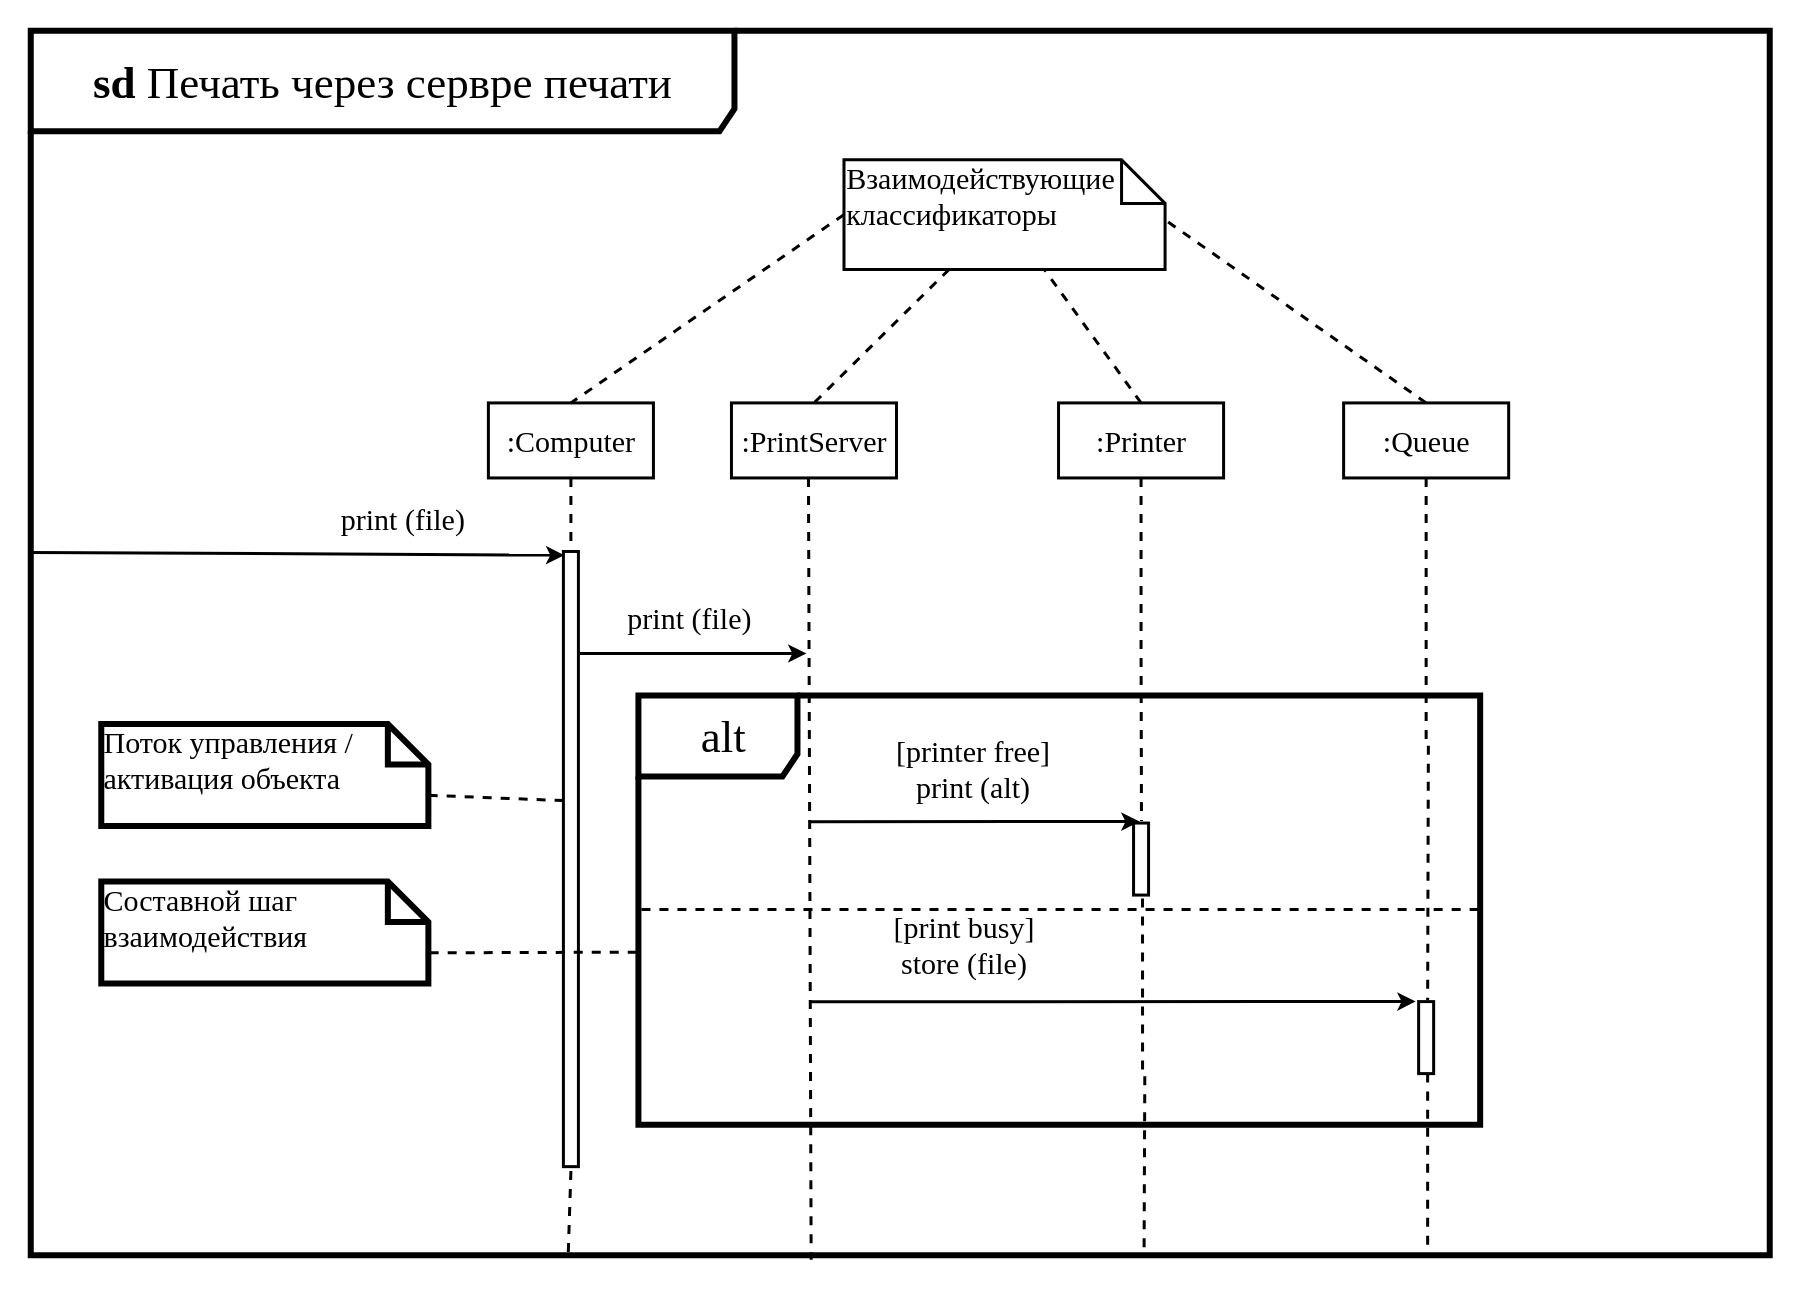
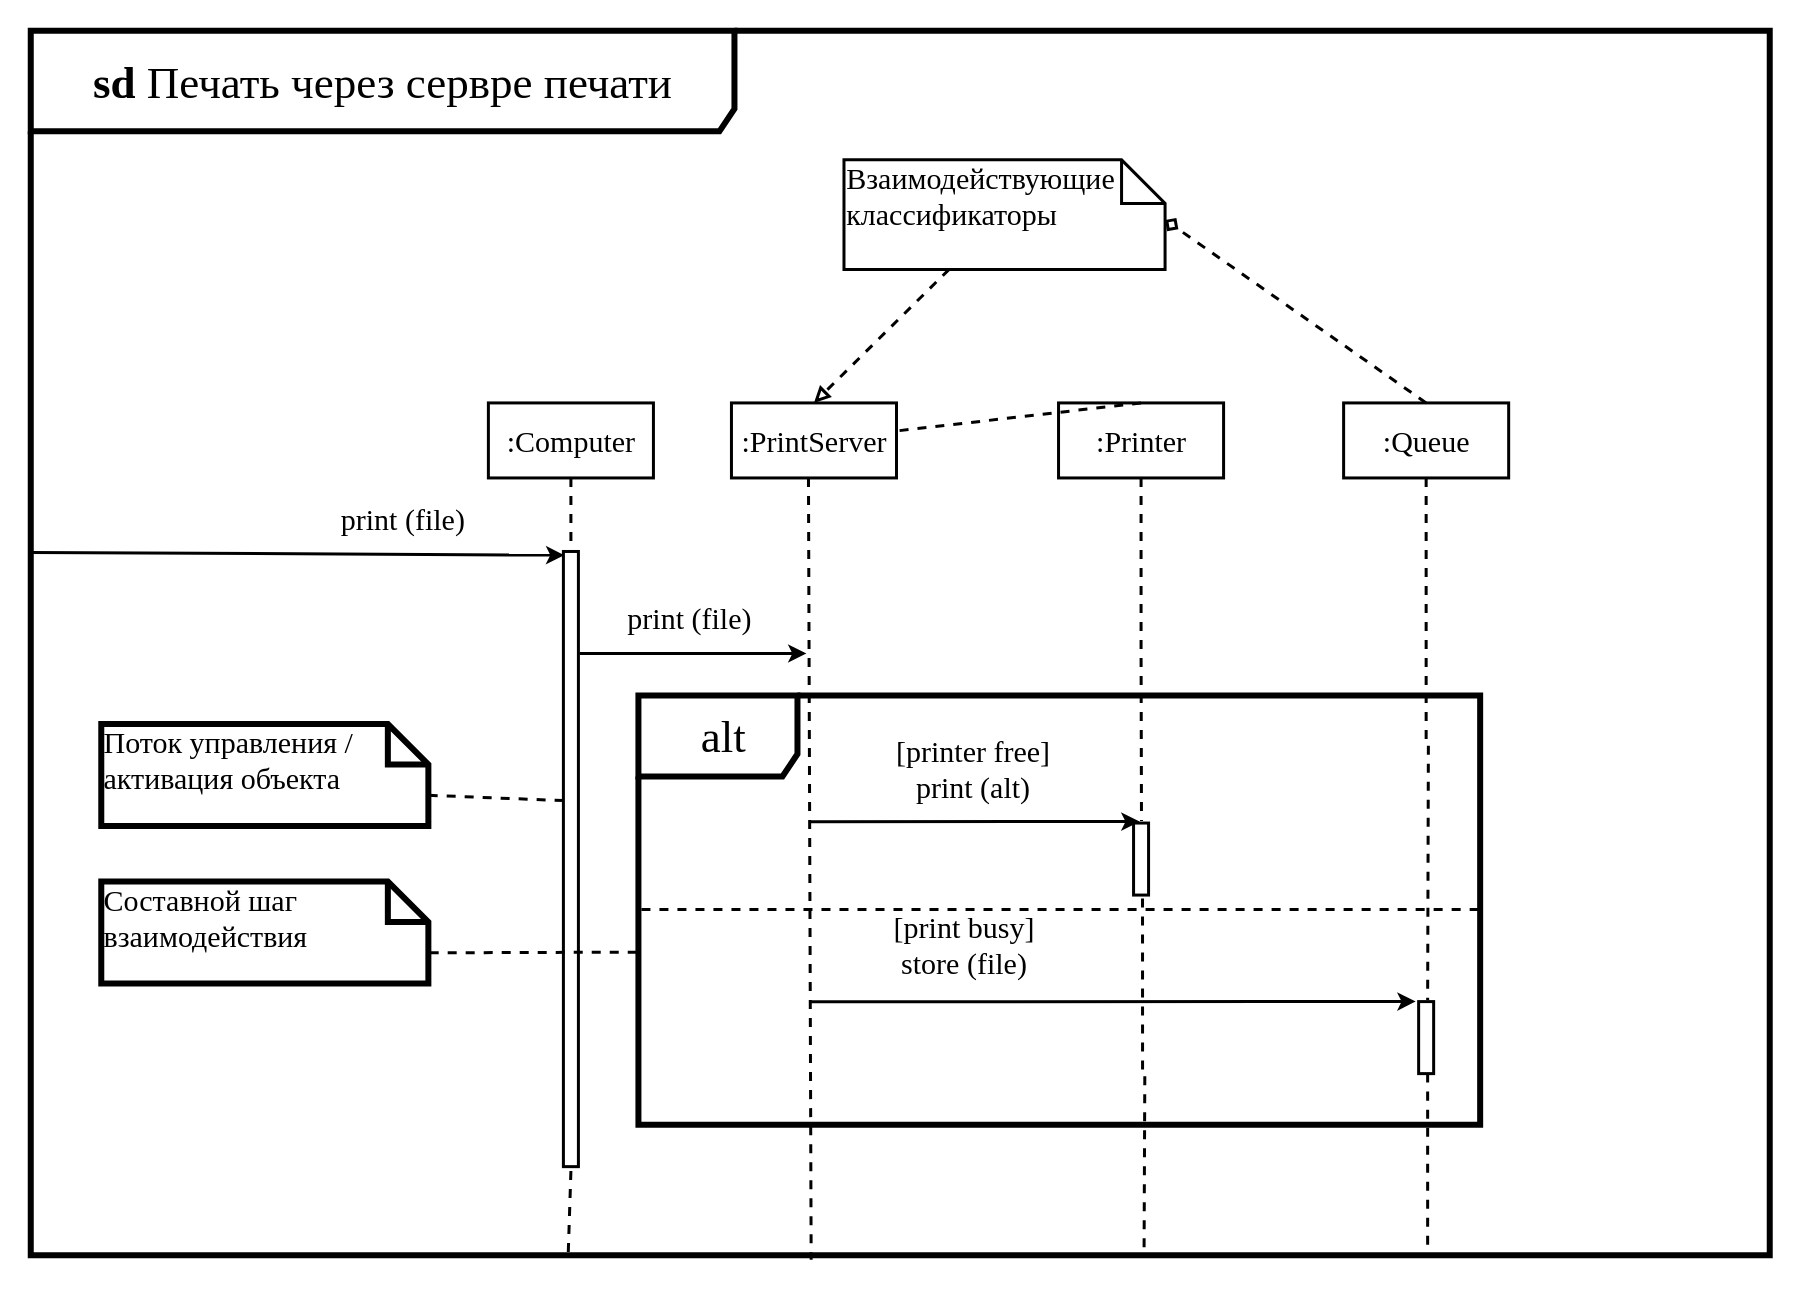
(1173, 226) -> (1178, 229)
(706, 309) -> none
(1093, 337) -> (1017, 417)
(822, 394) -> (826, 391)
